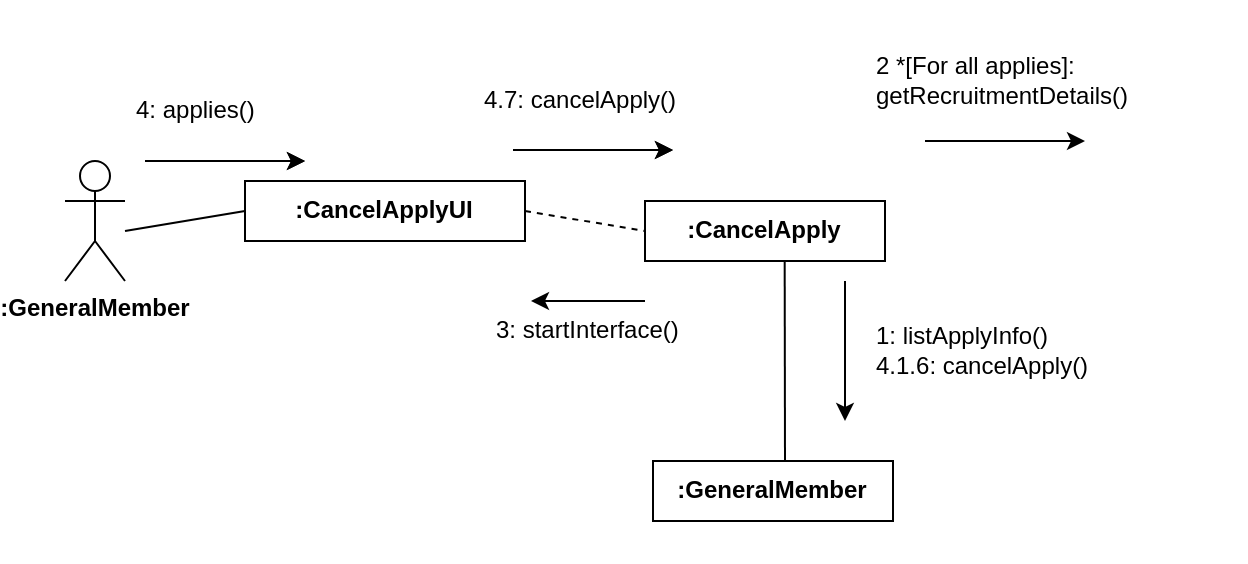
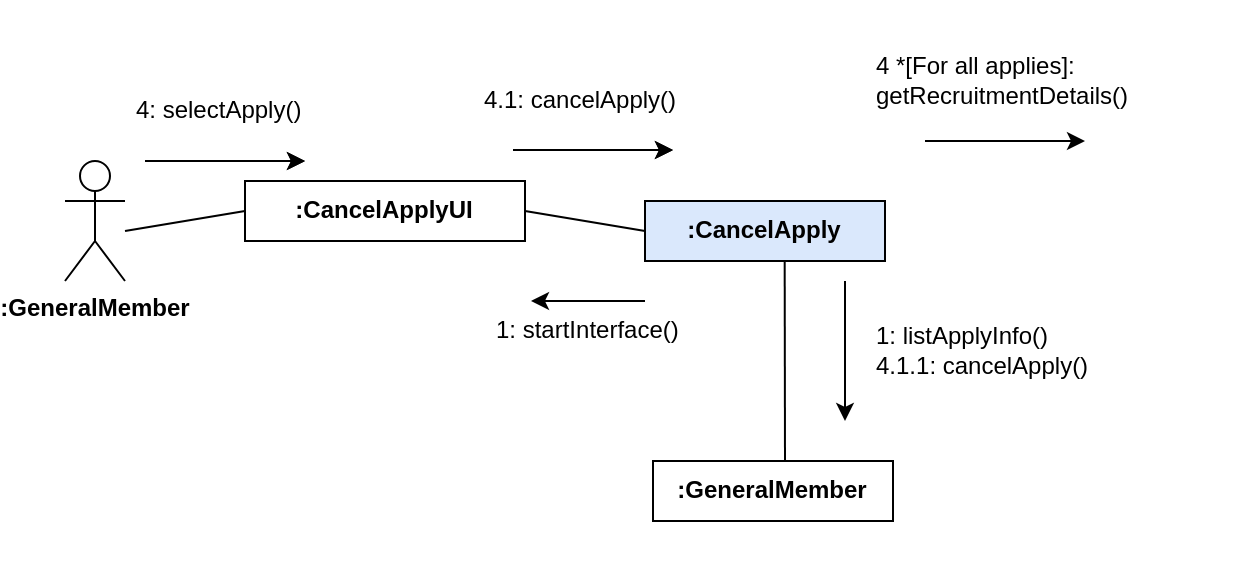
(1037, 81) -> (1037, 81)
(590, 101) -> (590, 101)
(205, 111) -> (227, 111)
(585, 221) -> (585, 221)
(765, 231) -> (765, 231)
(597, 331) -> (597, 331)
(993, 351) -> (993, 351)
